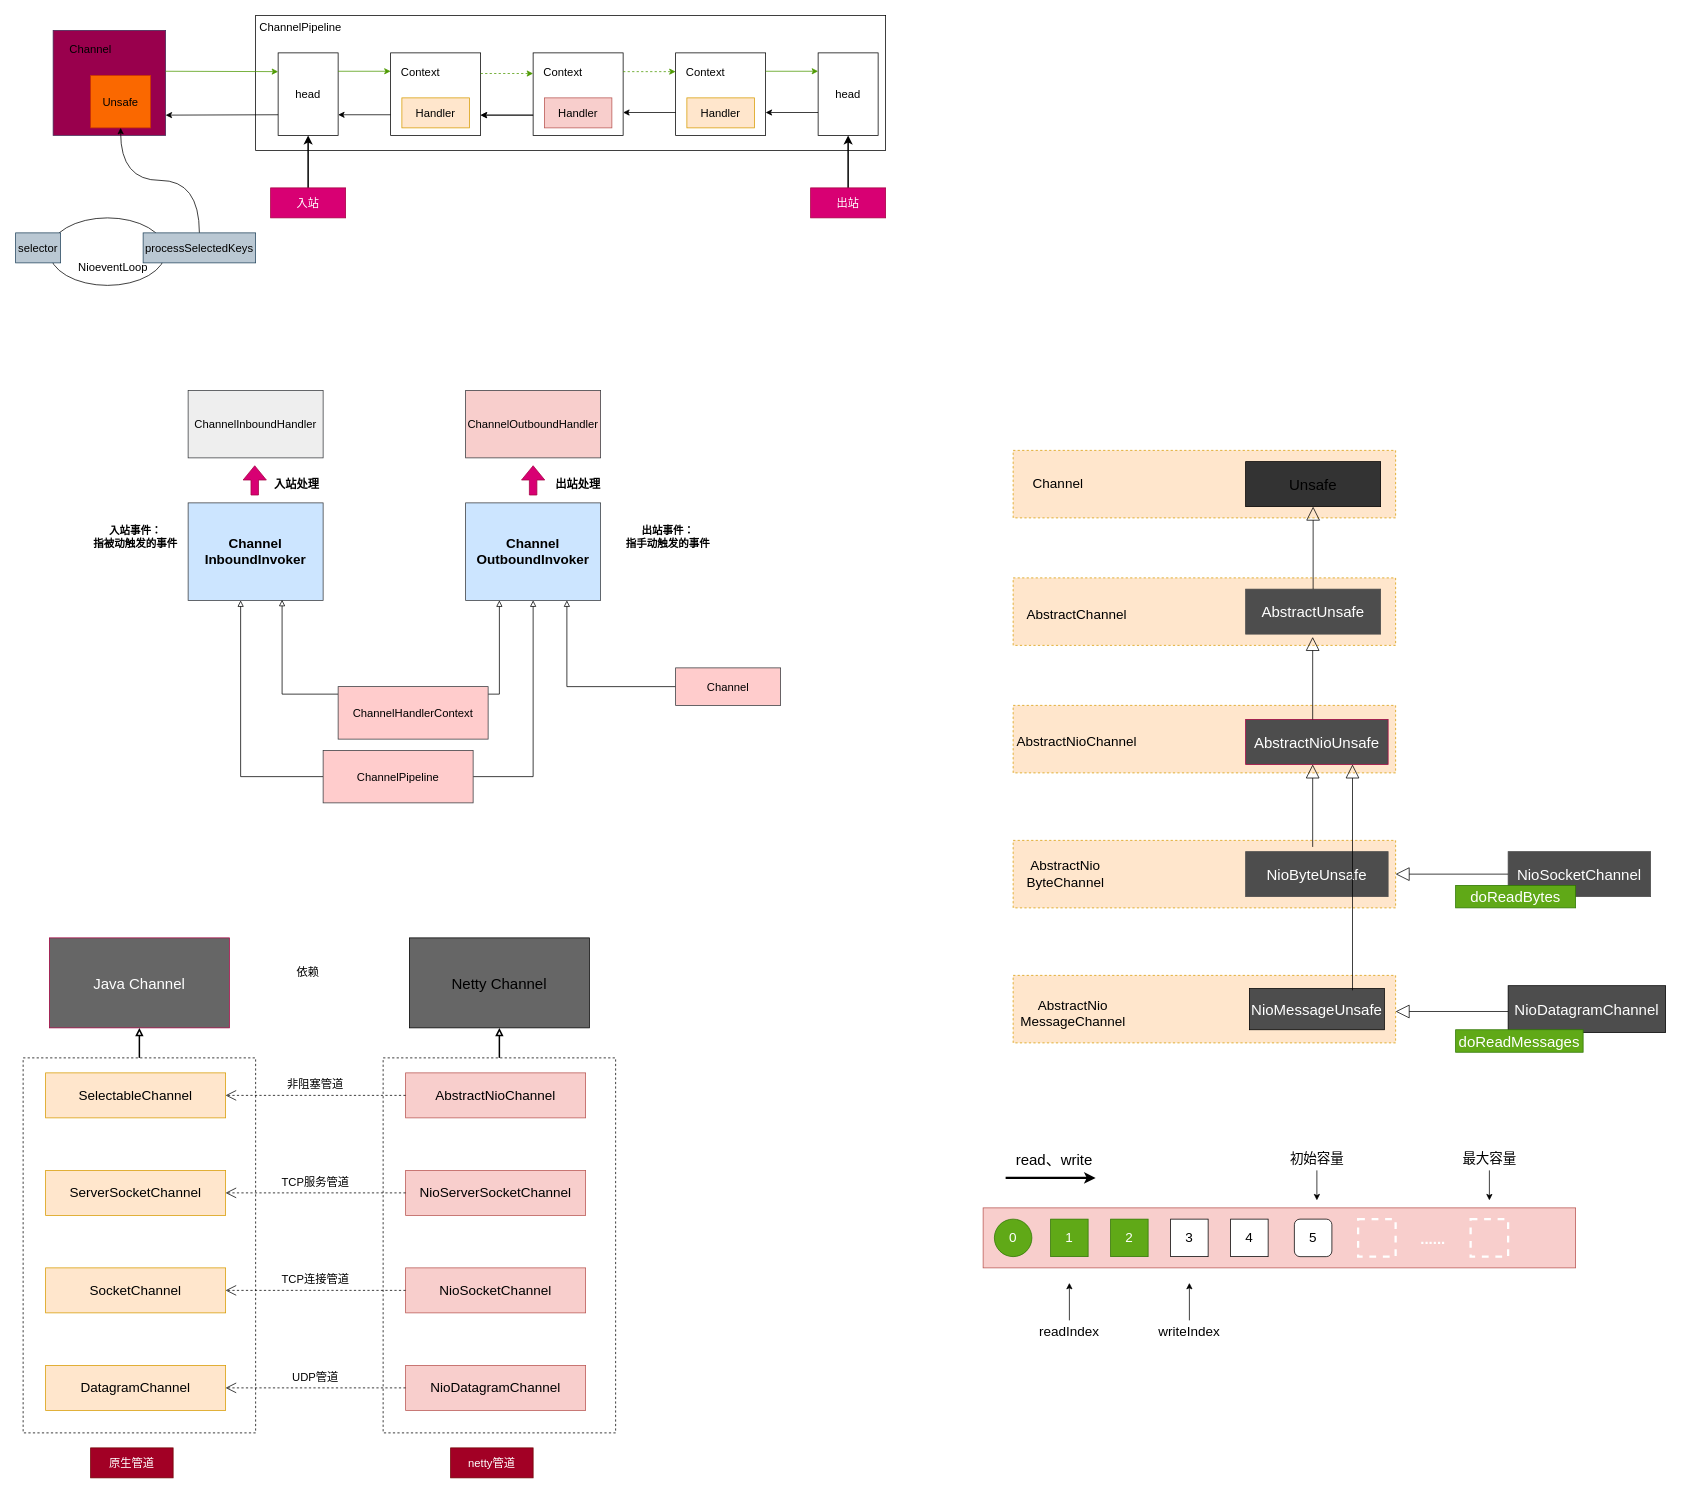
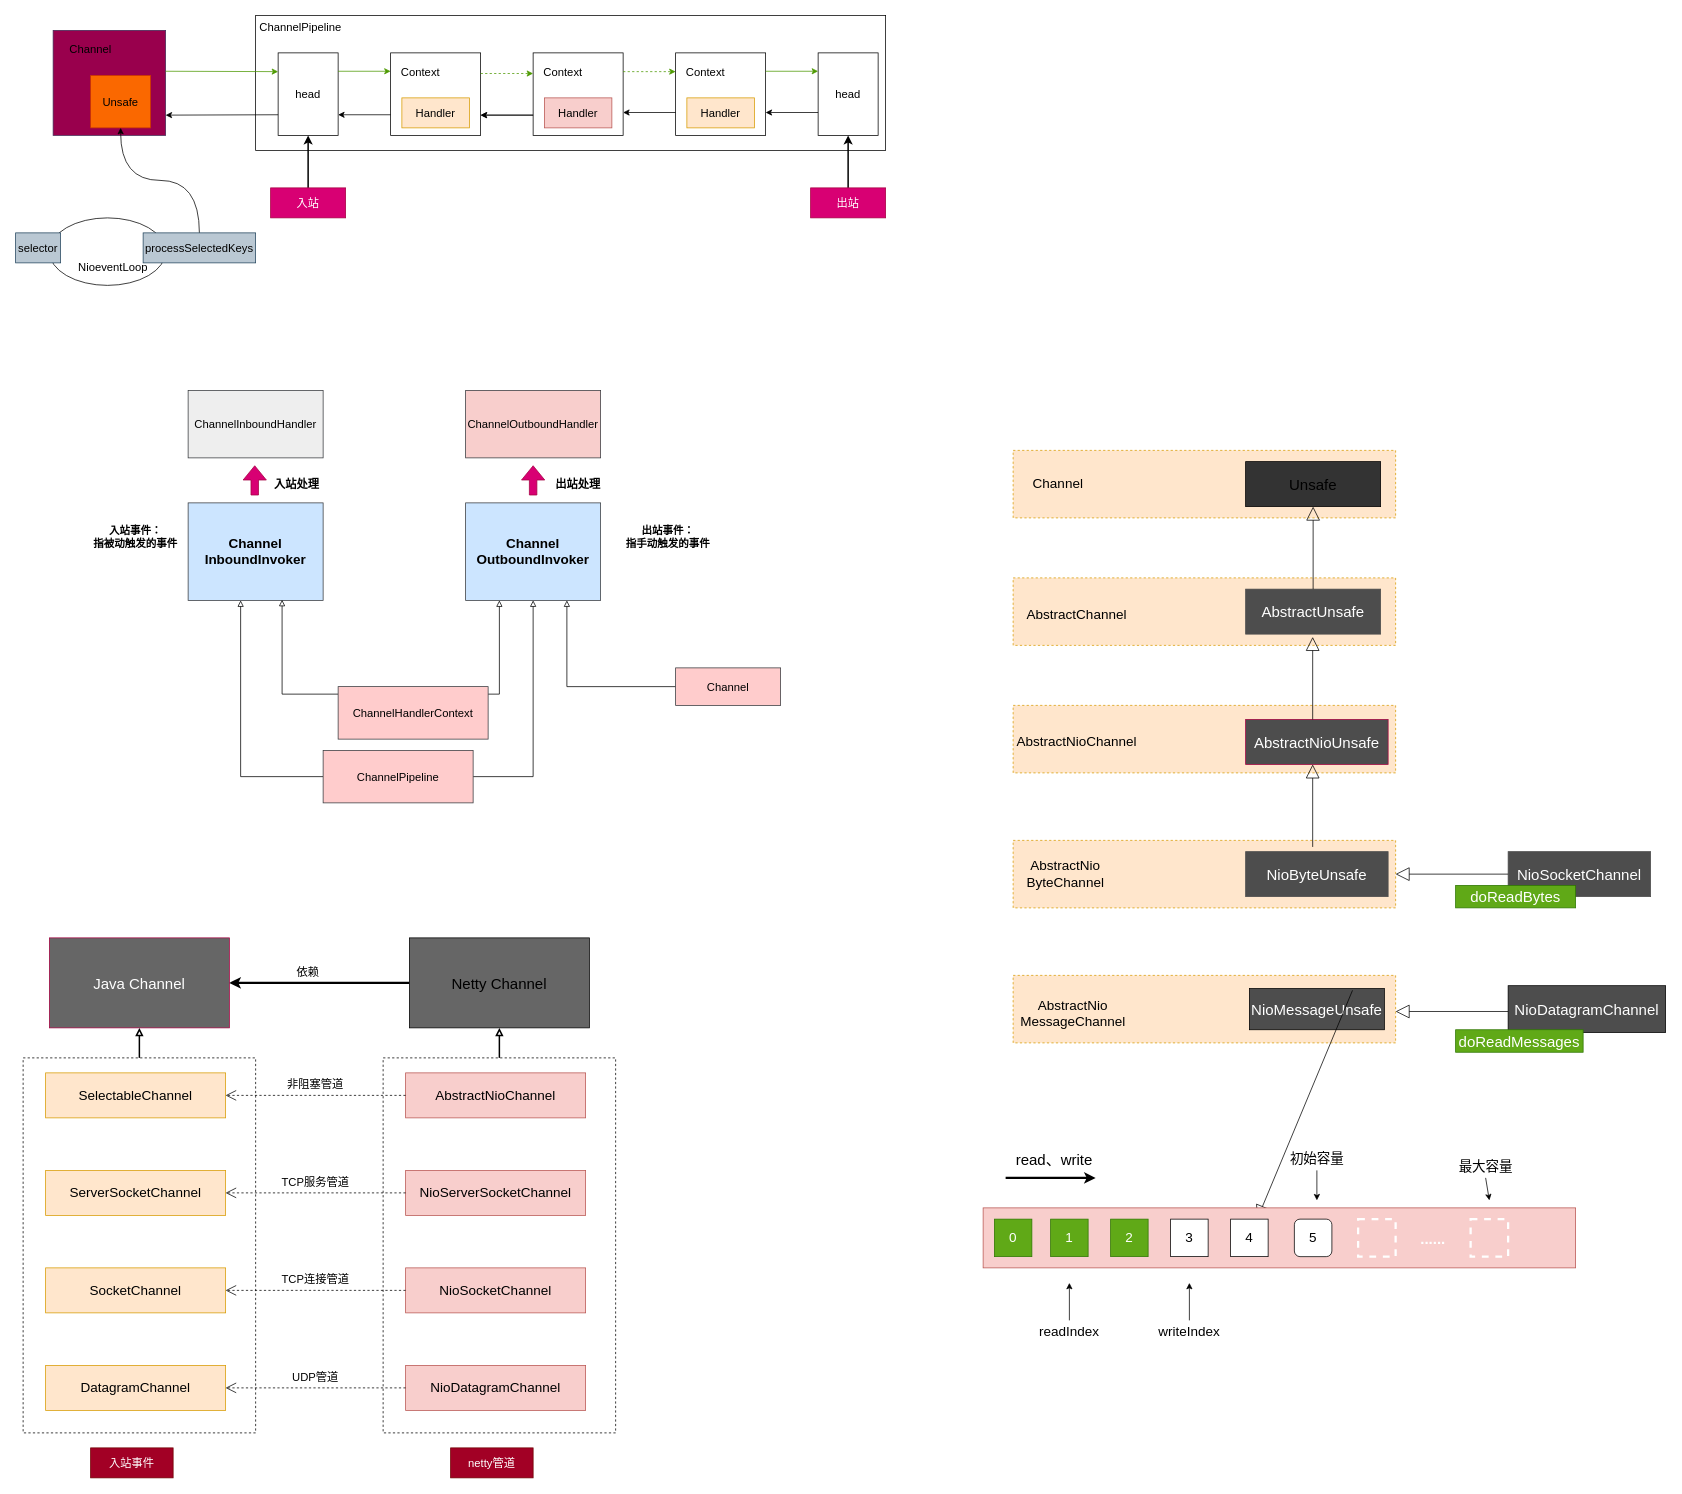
(1352, 942) -> (1300, 1117)
none -> (323, 983)
(1489, 1159) -> (1485, 1167)
(1013, 1238) -> (1013, 1238)
(132, 1463) -> (132, 1463)
